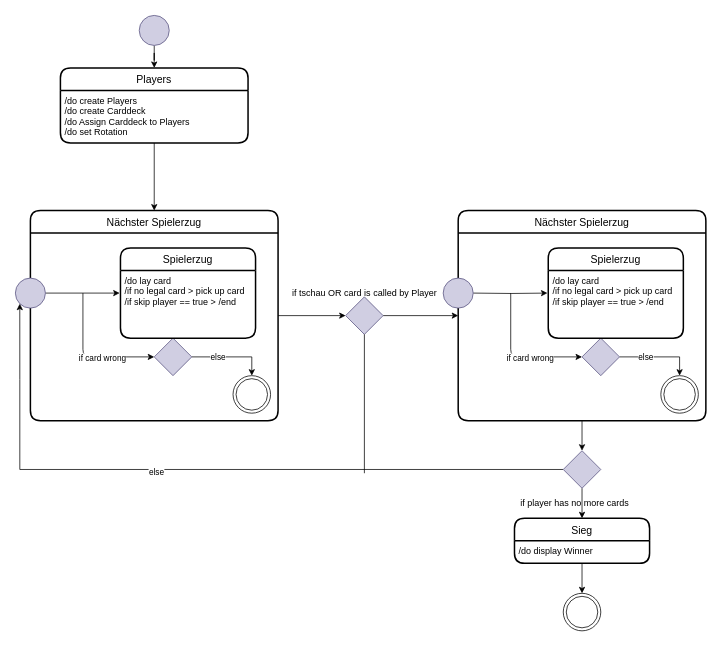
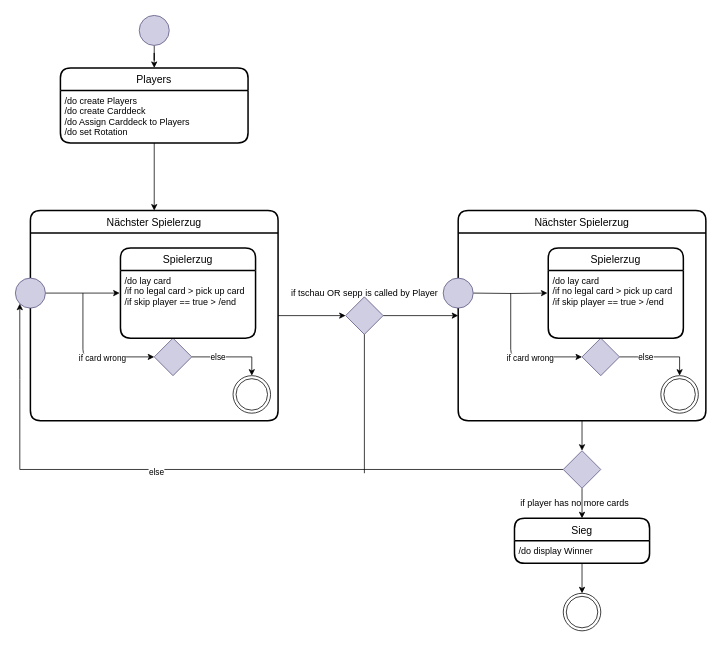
(365, 293) -> (365, 293)
